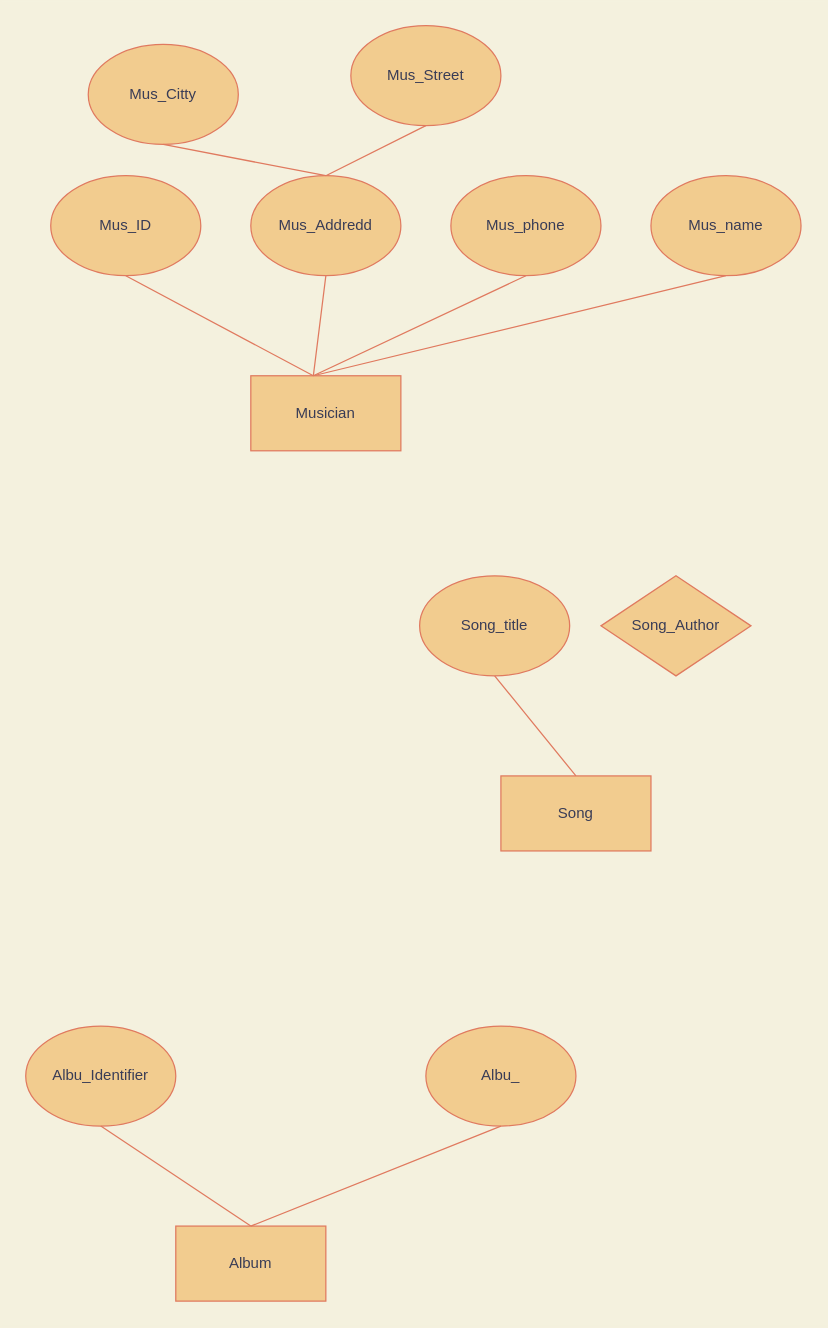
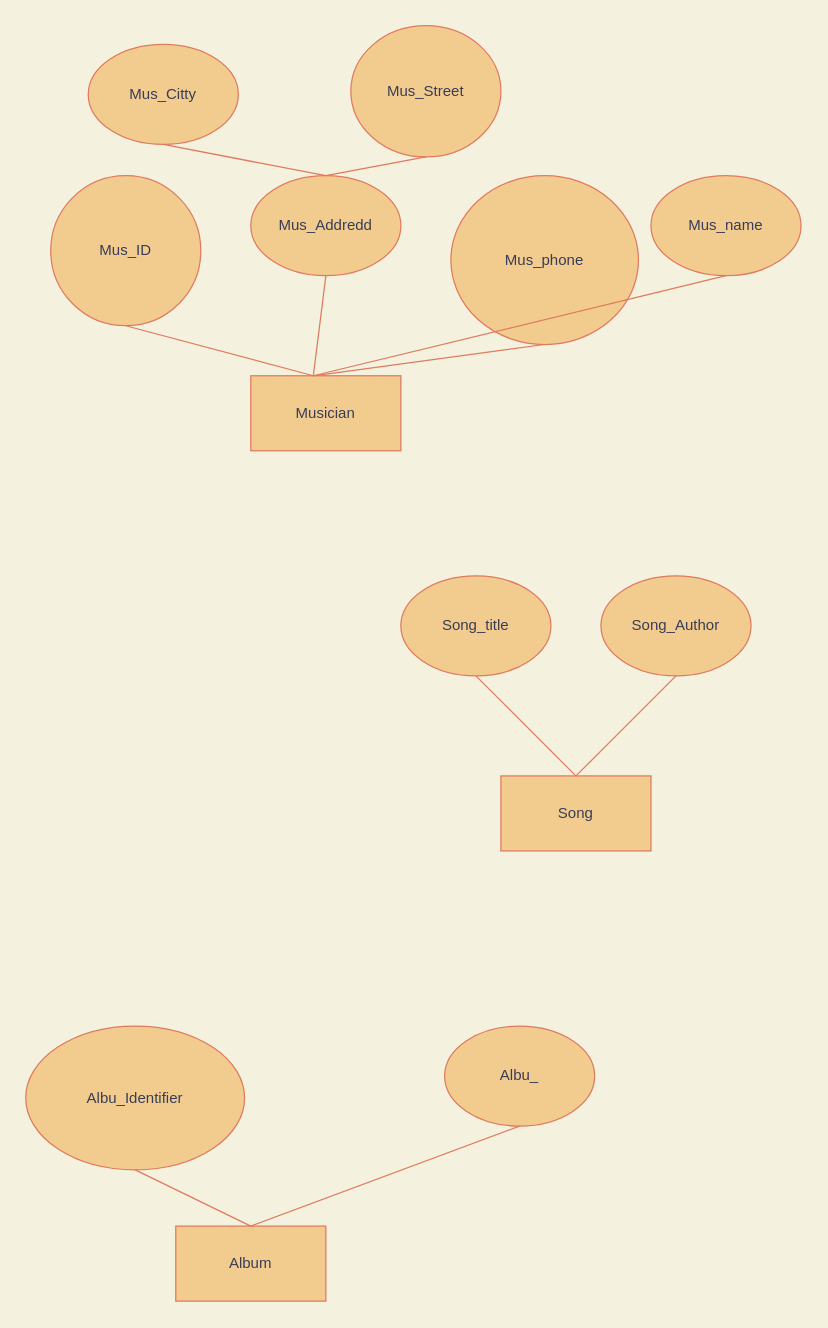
(426, 76) -> (426, 91)
(126, 226) -> (126, 251)
(526, 226) -> (544, 260)
(494, 626) -> (476, 626)
(676, 626) -> (676, 626)
none -> (625, 726)
(101, 1076) -> (135, 1098)
(501, 1076) -> (519, 1076)
